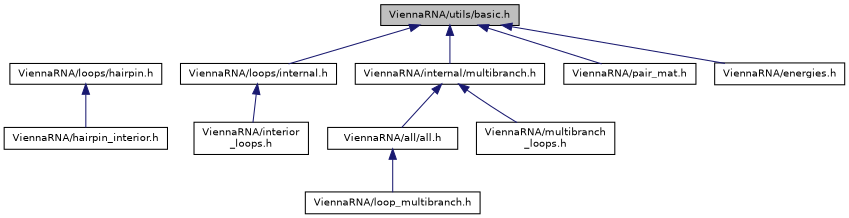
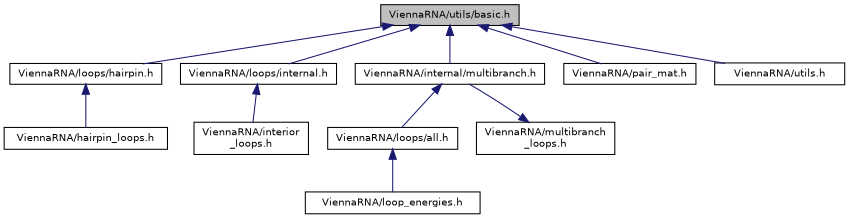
none -> (263, 45)
(780, 74) -> (780, 74)
(492, 107) -> (495, 100)
(86, 138) -> (86, 138)
(393, 138) -> (393, 138)
(393, 203) -> (393, 203)
